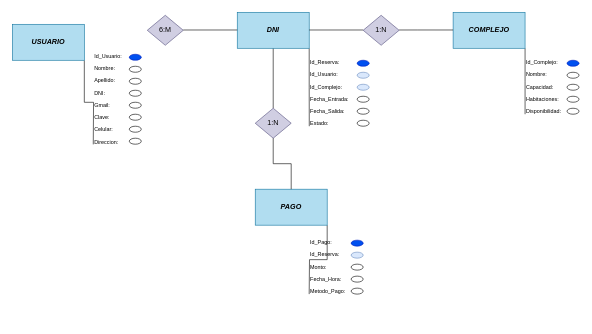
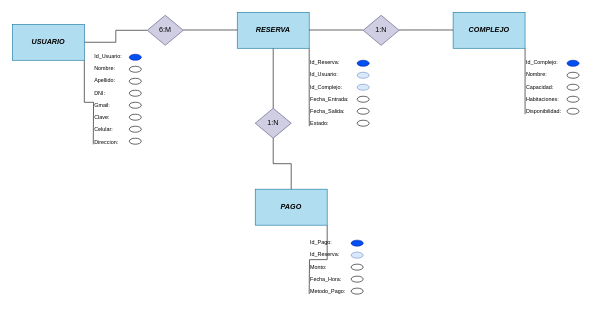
(273, 30) -> (273, 30)
none -> (116, 36)
